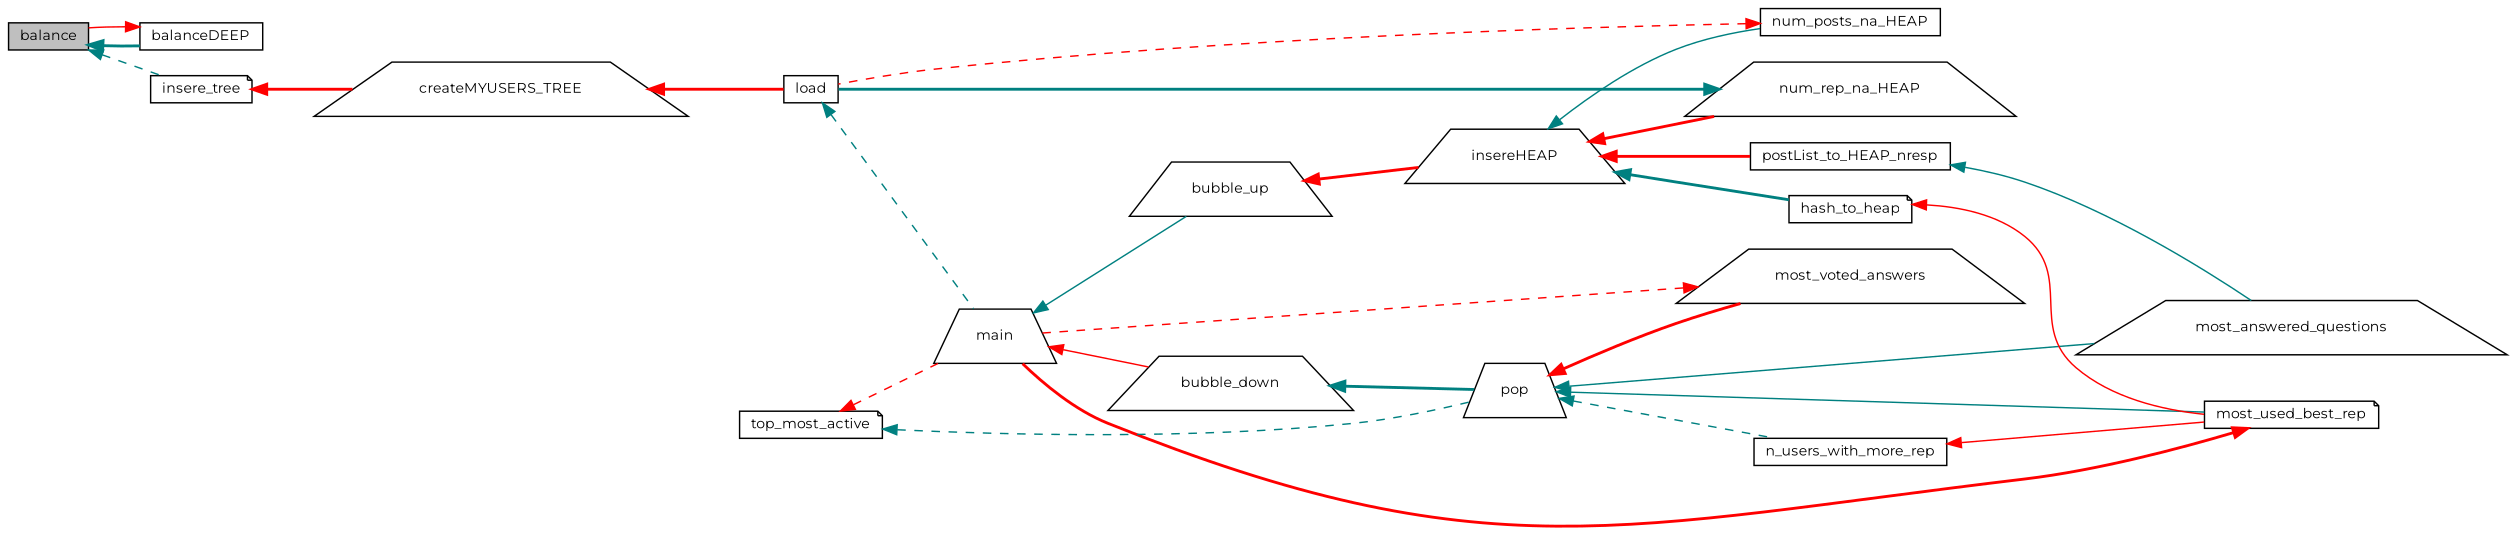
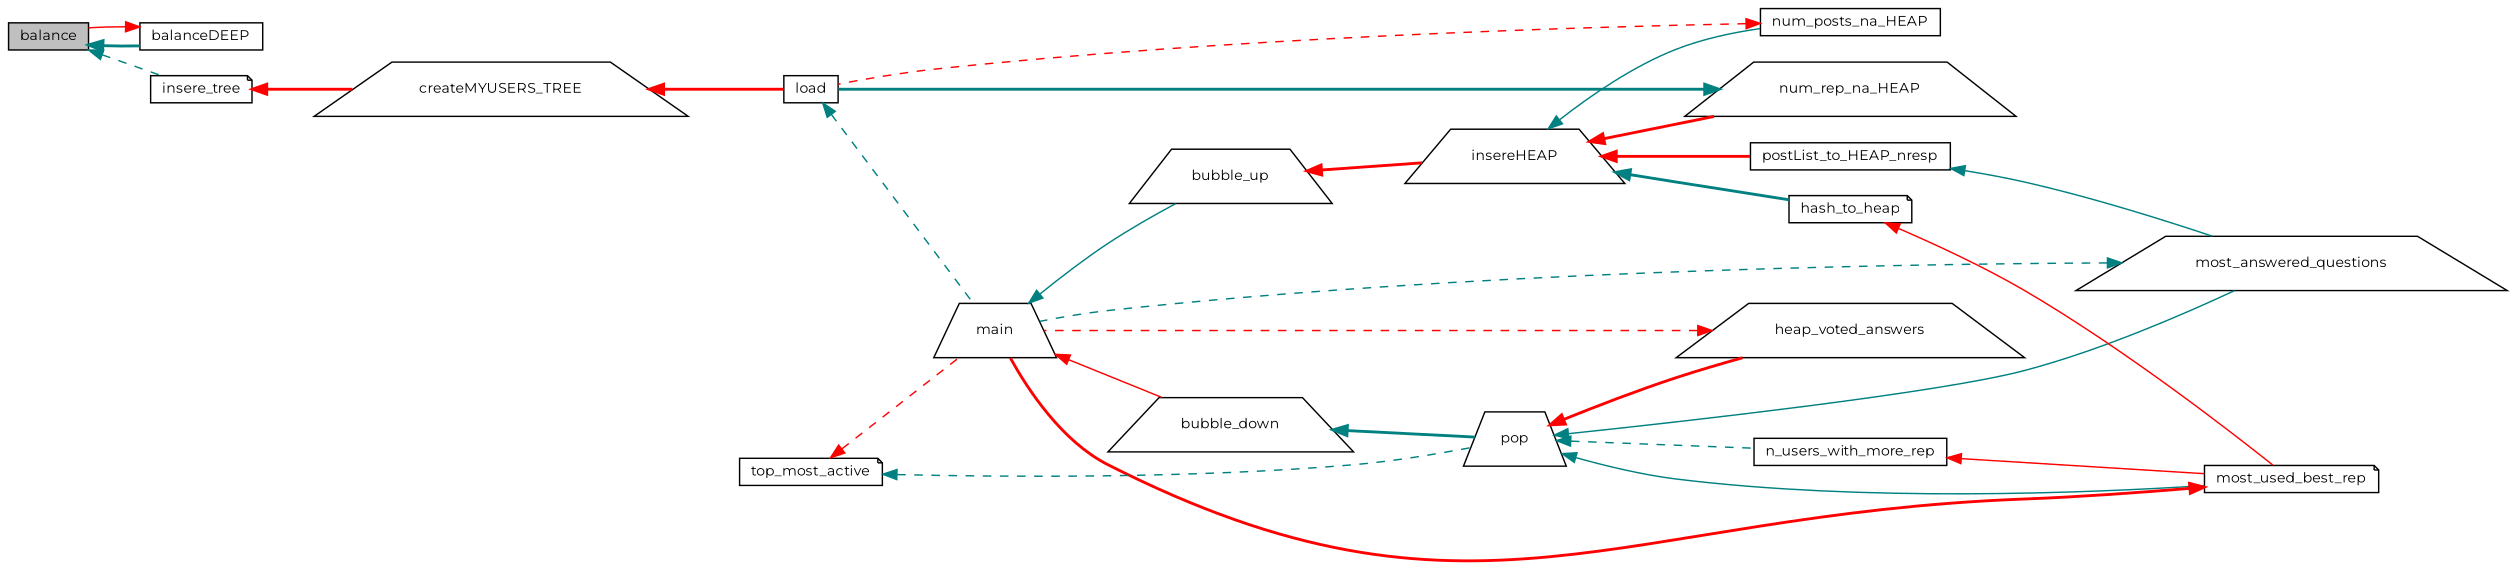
none -> (1573, 276)
(1850, 276) -> (1850, 331)
